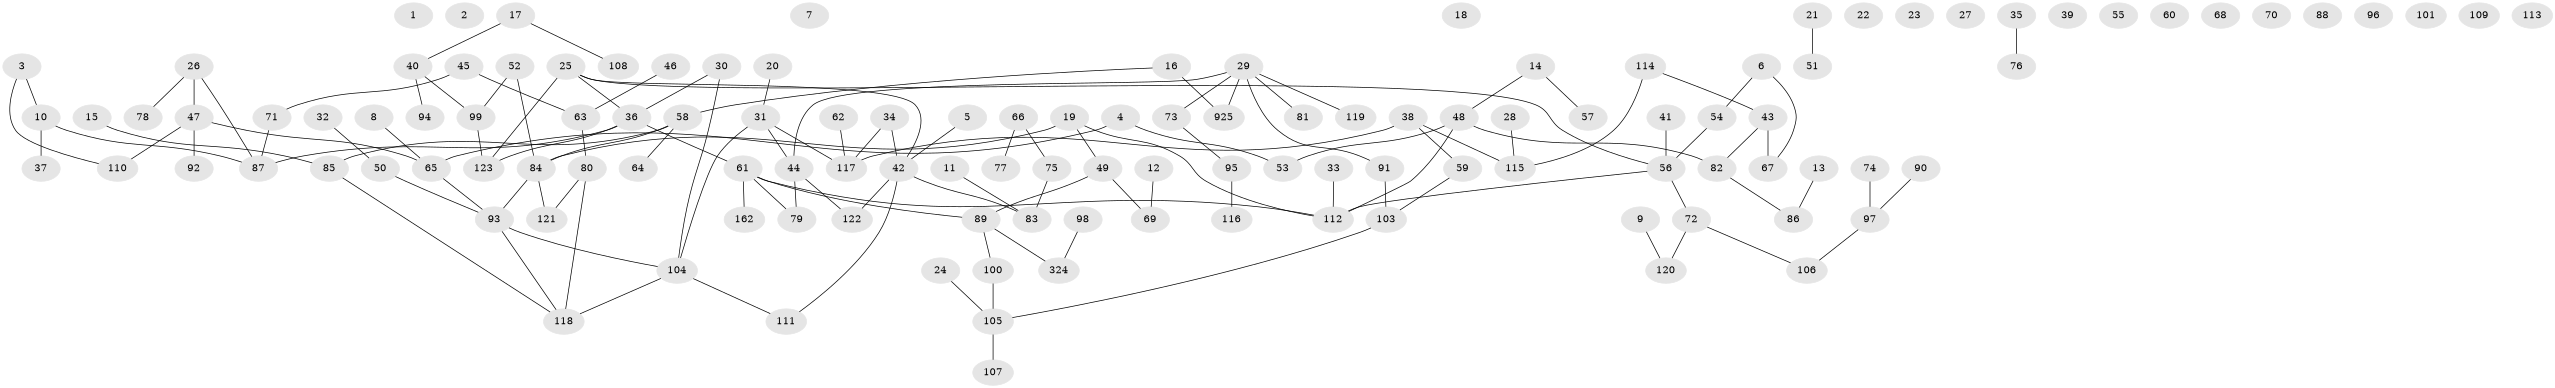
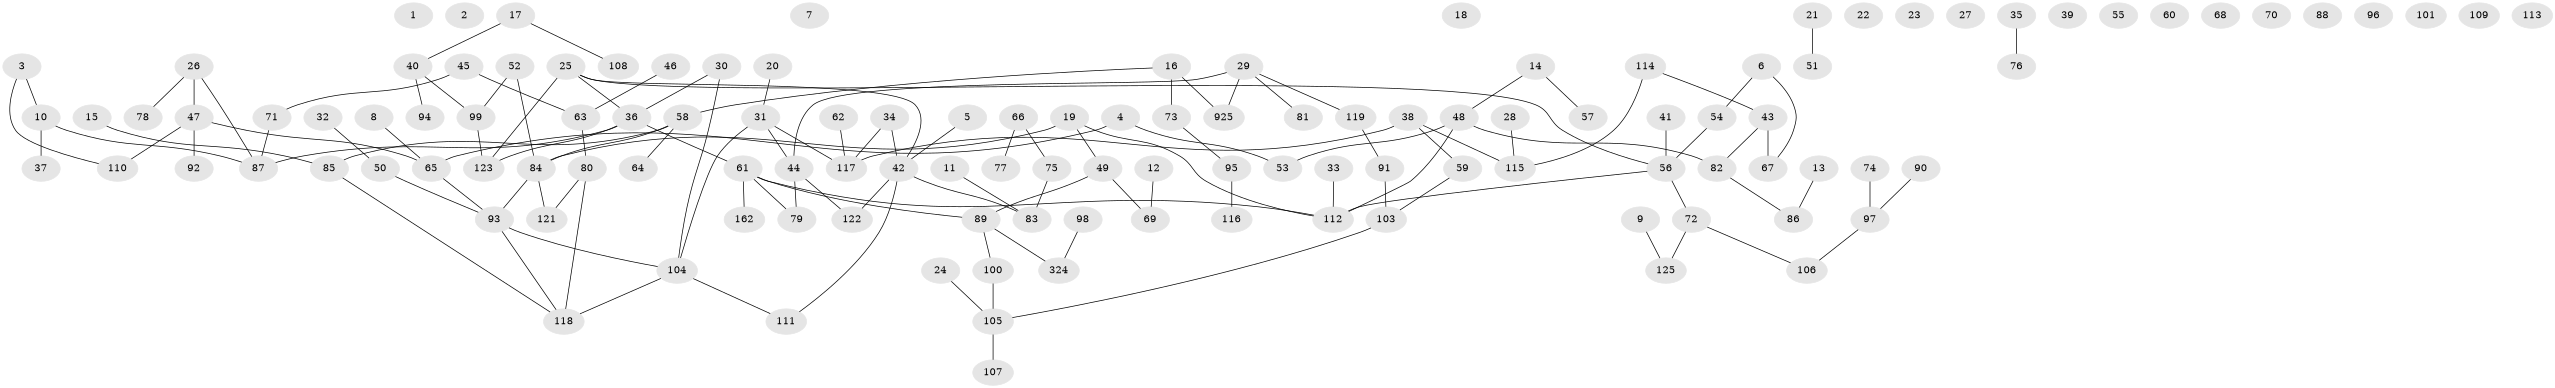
(1208, 92) -> (1172, 92)
(1294, 140) -> (1368, 139)
(1666, 271) -> (1666, 271)
